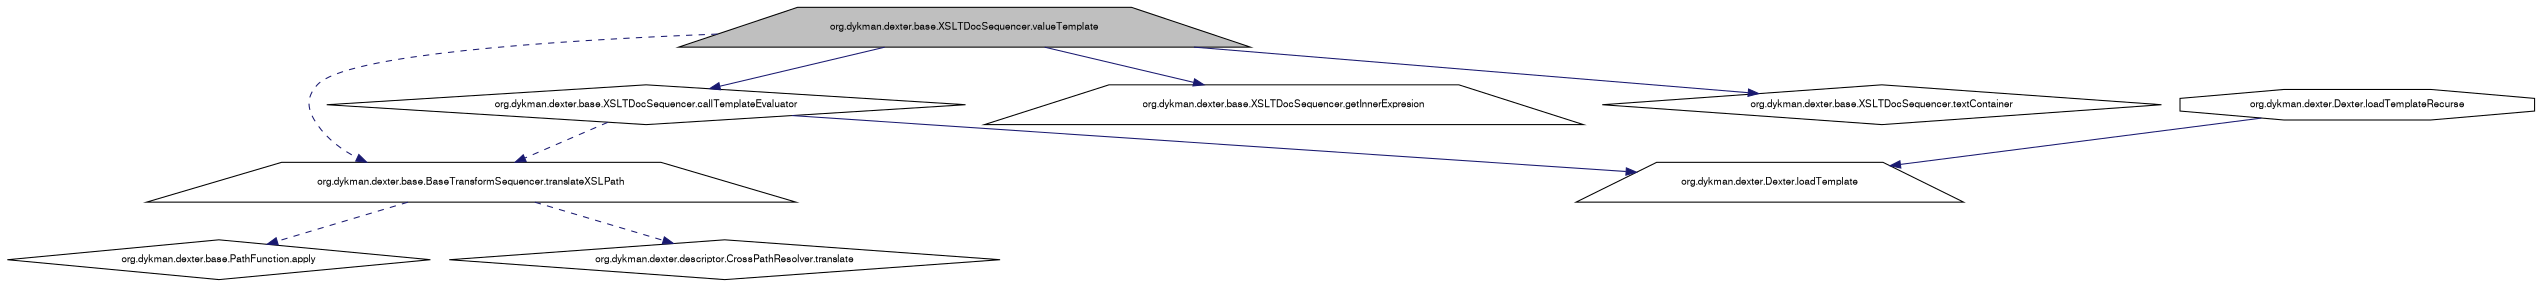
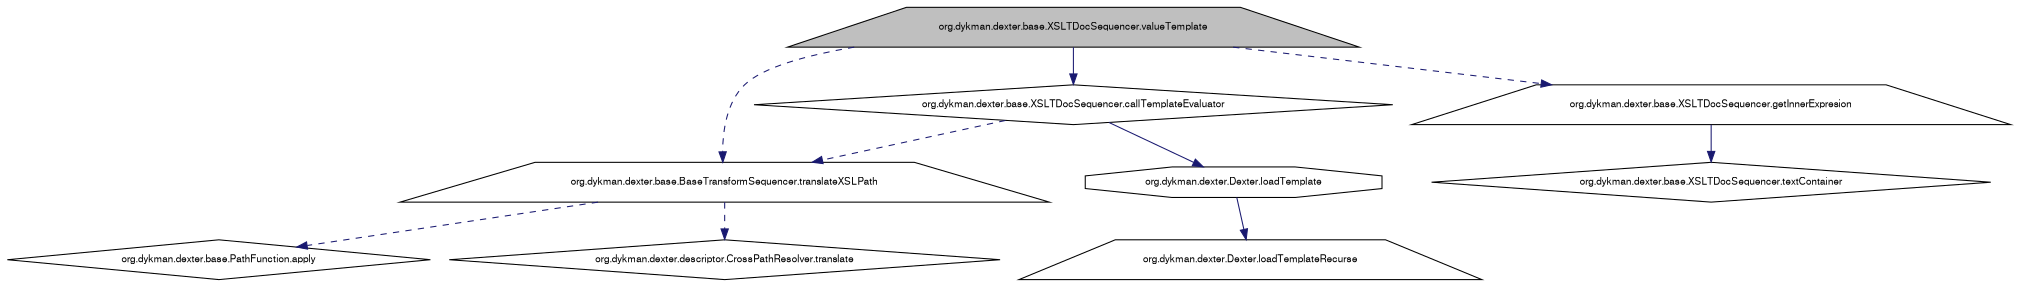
(1119, 65) -> (1387, 65)
(1471, 70) -> (1711, 138)
(2357, 105) -> (1250, 260)
(2081, 141) -> (1240, 213)
(1770, 182) -> (1234, 182)
